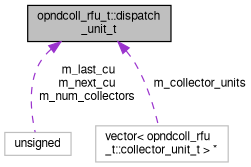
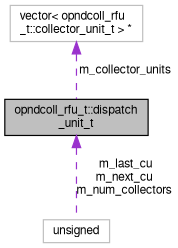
(146, 86) -> (76, 77)
